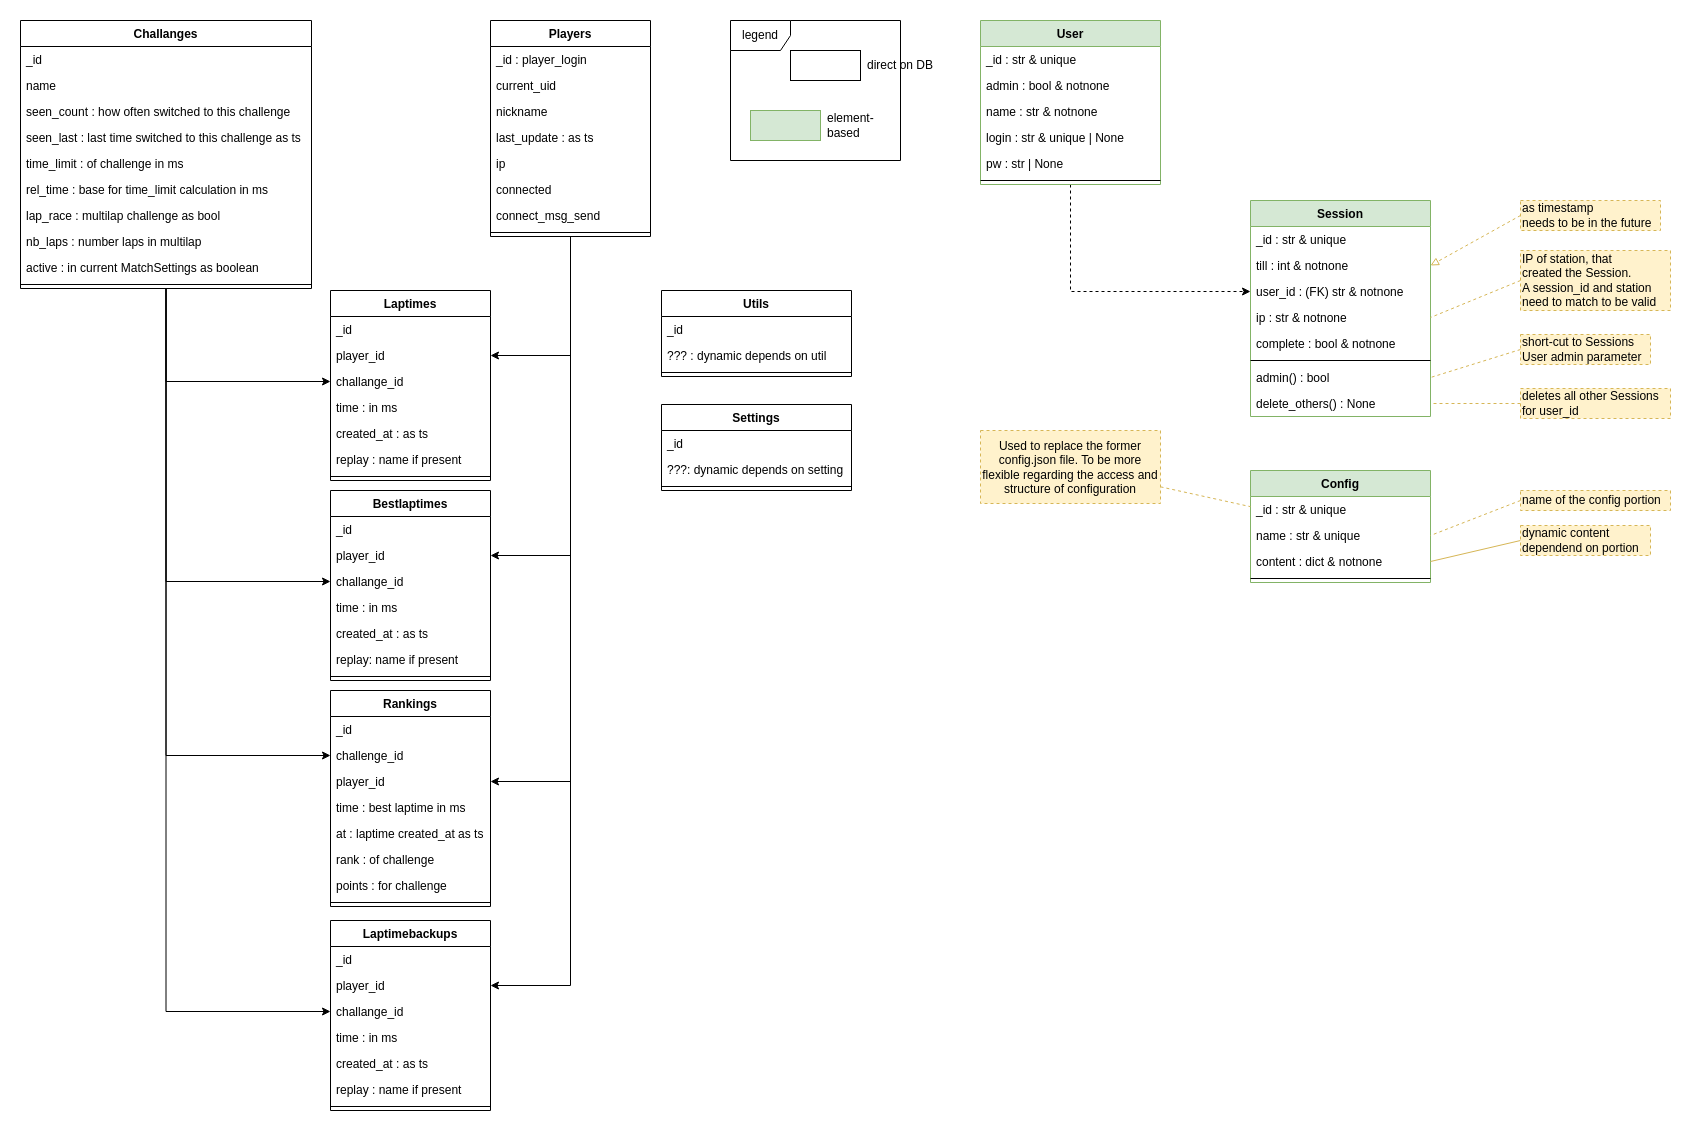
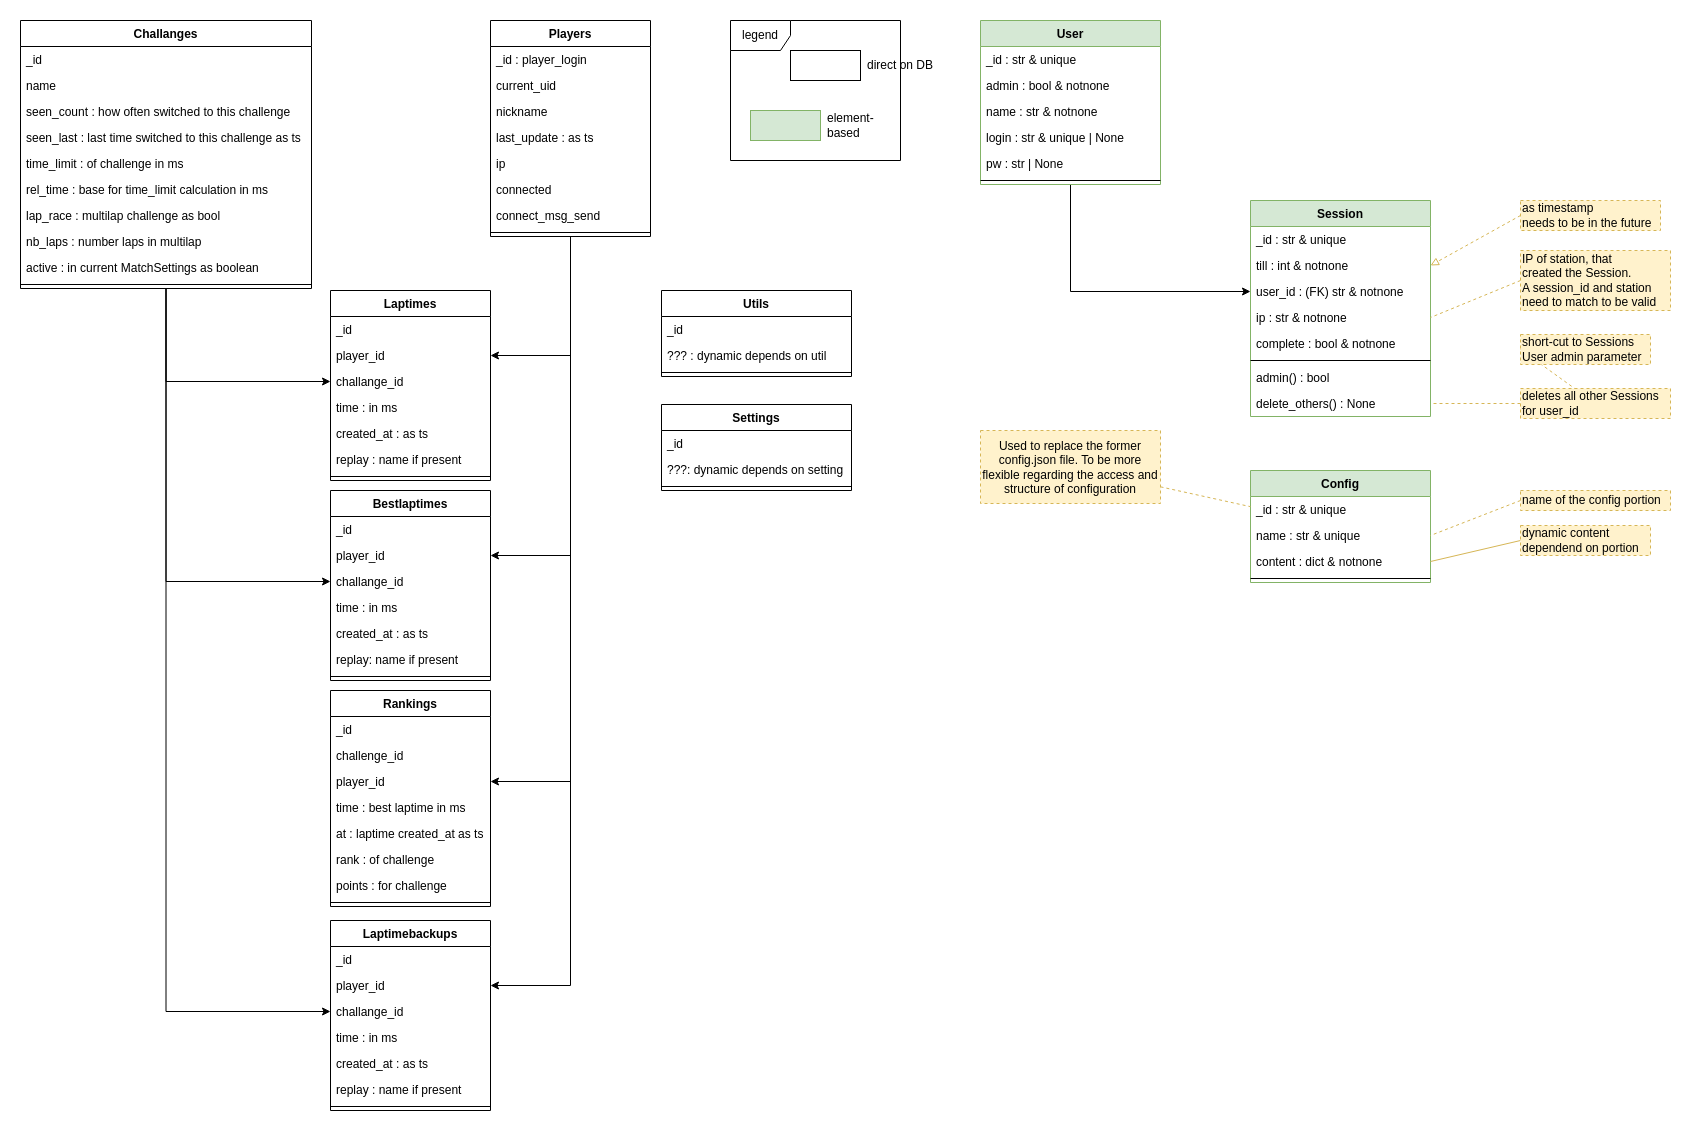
(1104, 292) -> (1104, 292)
(1476, 363) -> (1557, 376)
(246, 756) -> none
